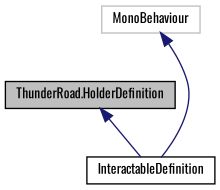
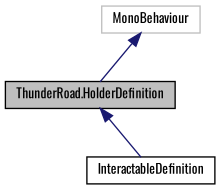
(188, 102) -> (116, 63)
